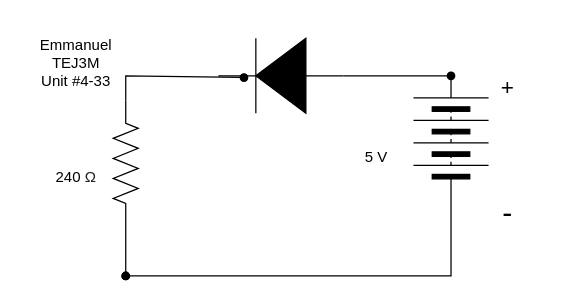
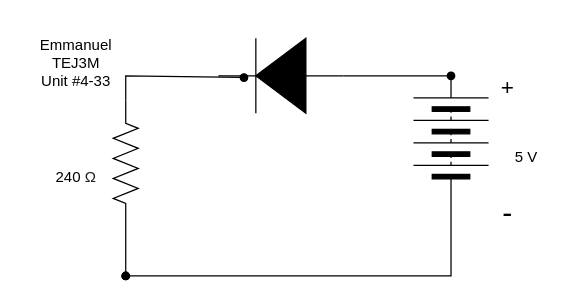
(376, 157) -> (526, 157)
